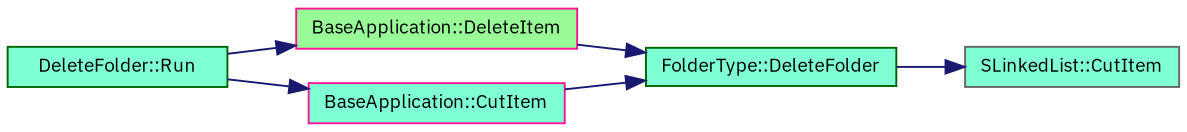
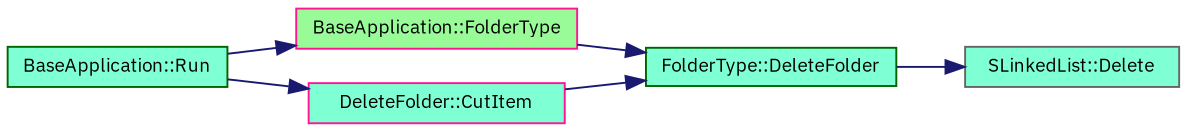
(437, 29) -> (437, 29)
(118, 67) -> (118, 67)
(1072, 67) -> (1072, 67)
(437, 103) -> (437, 103)
